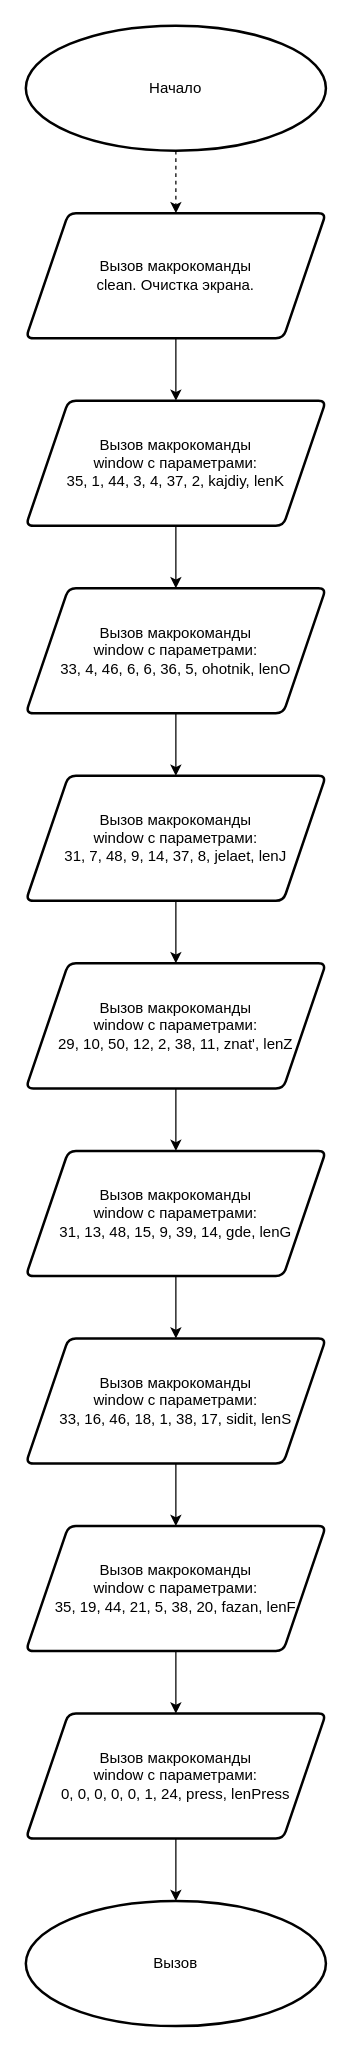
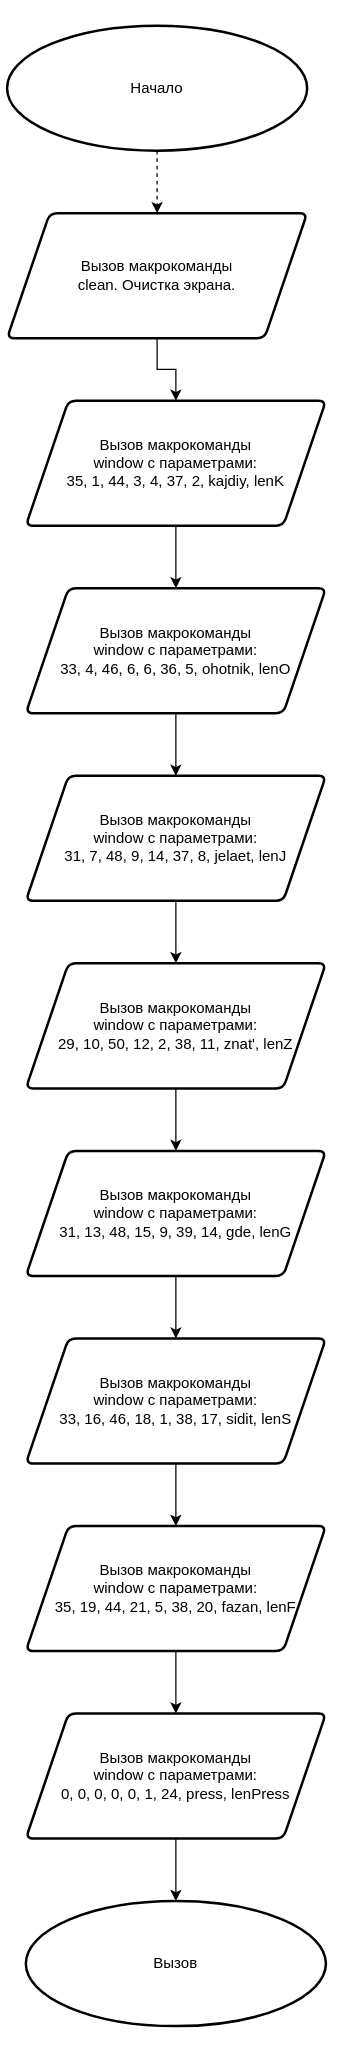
(176, 88) -> (157, 88)
(176, 276) -> (157, 276)
